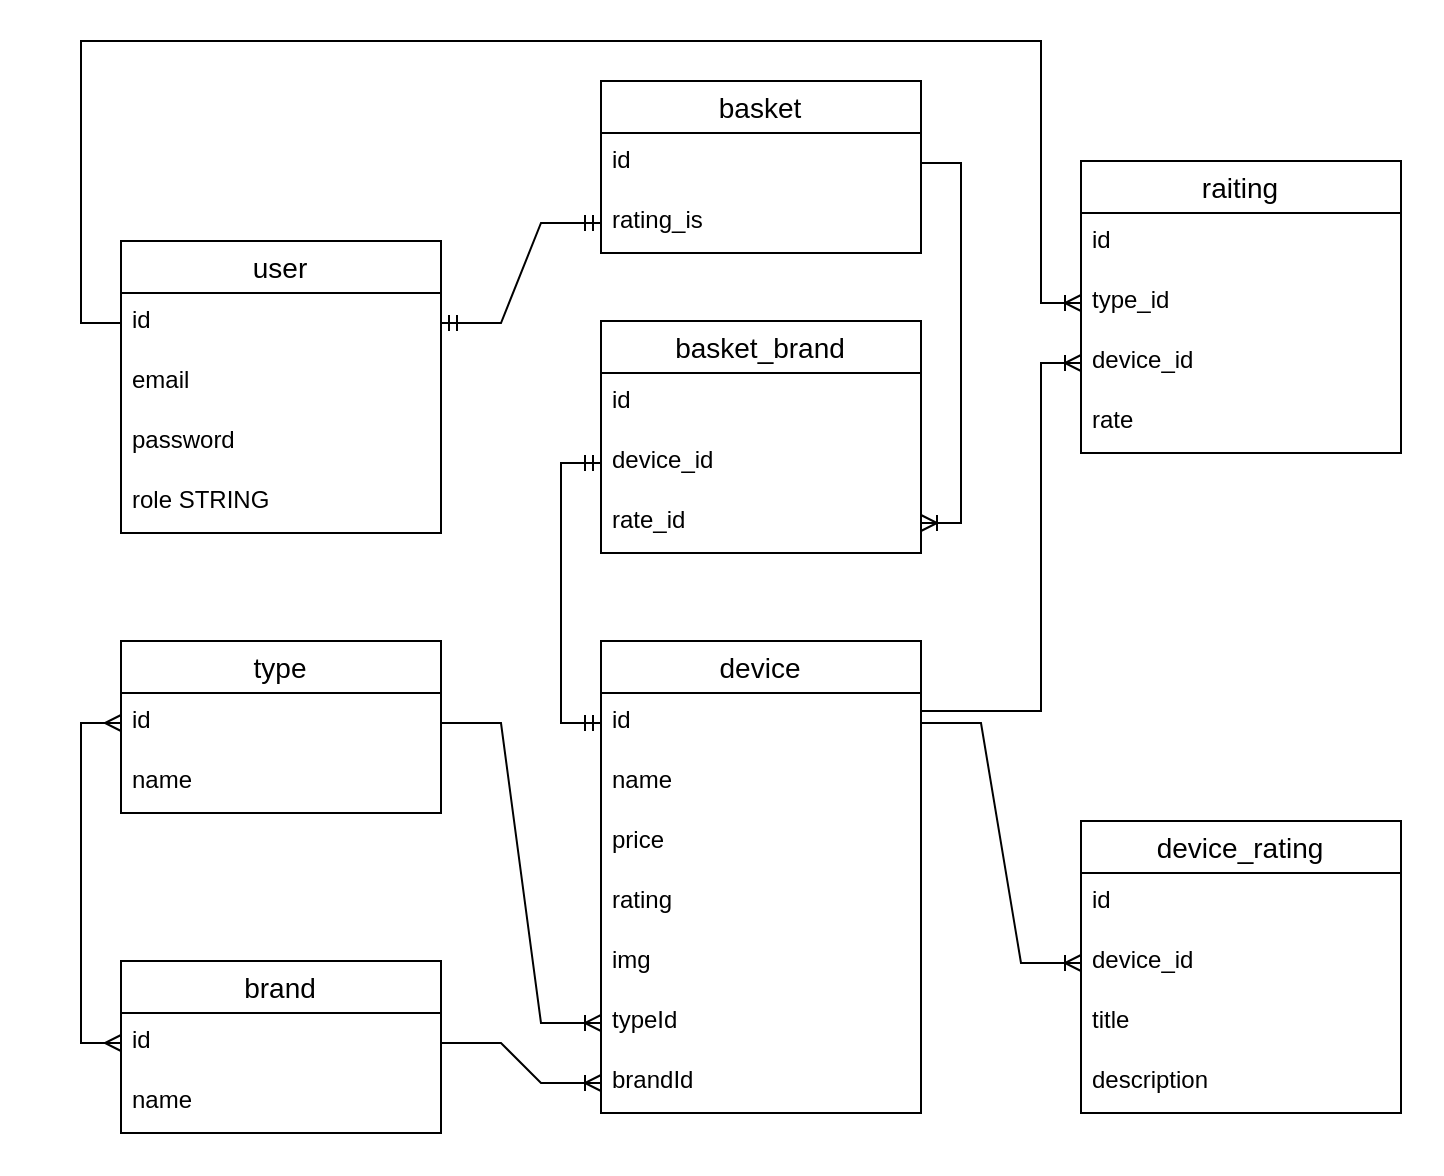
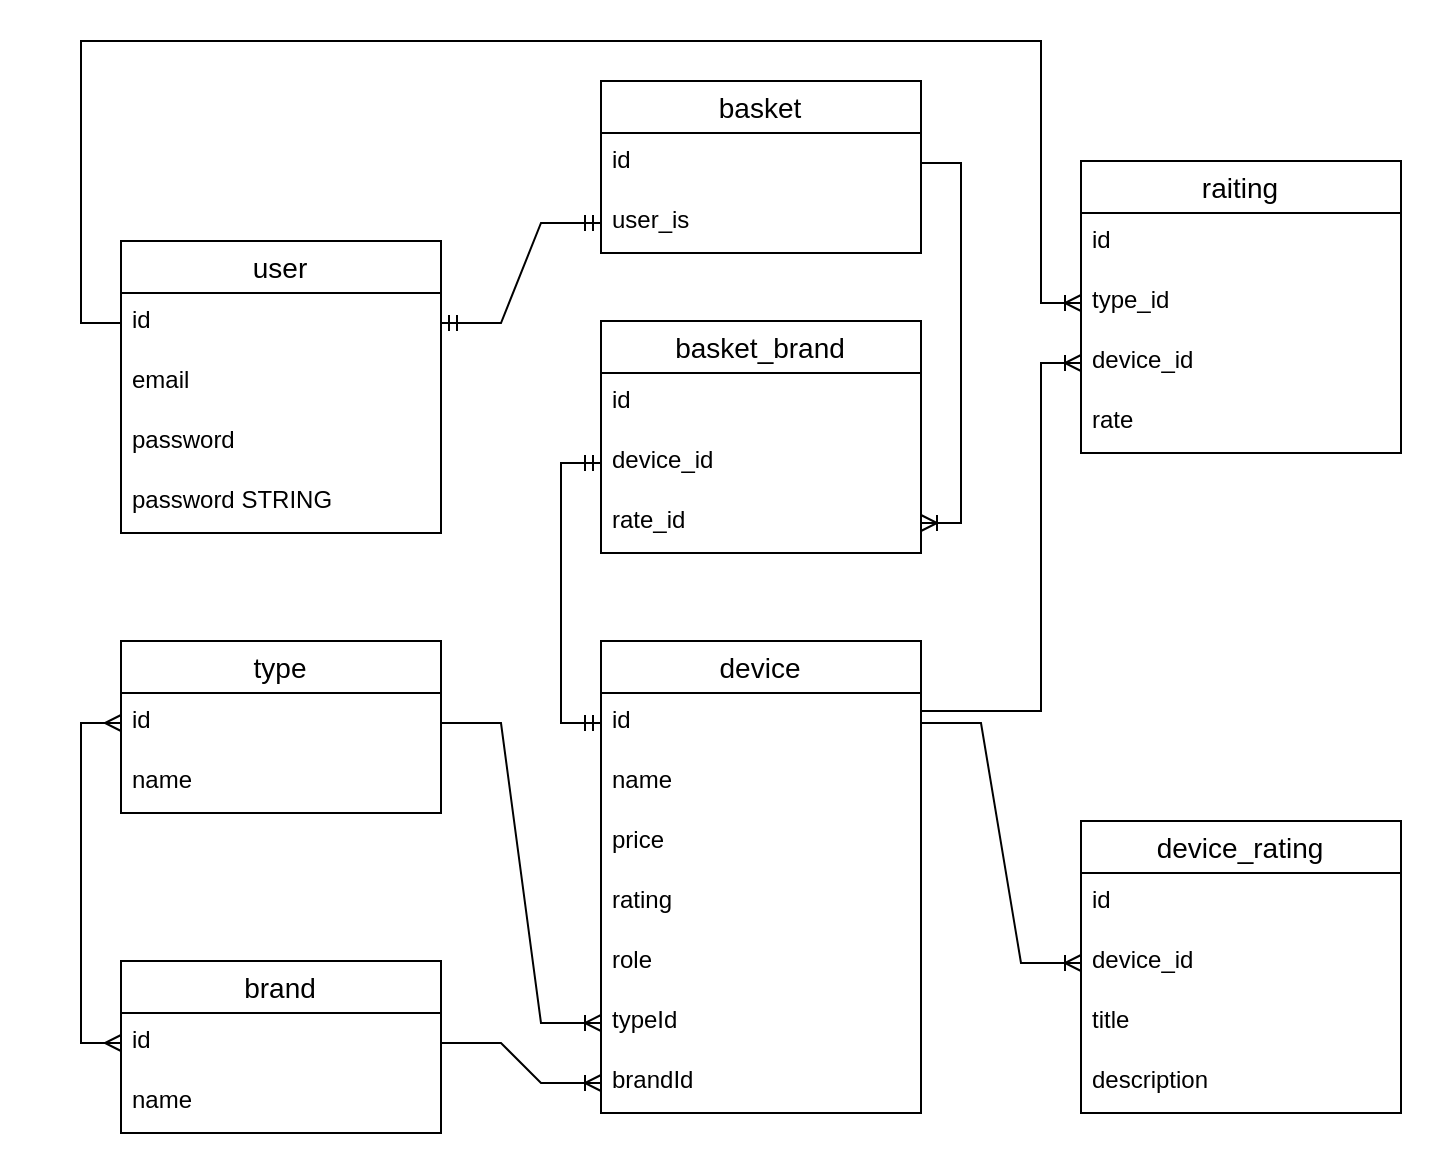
(666, 220) -> (656, 220)
(200, 500) -> (230, 500)
(629, 960) -> (636, 960)
